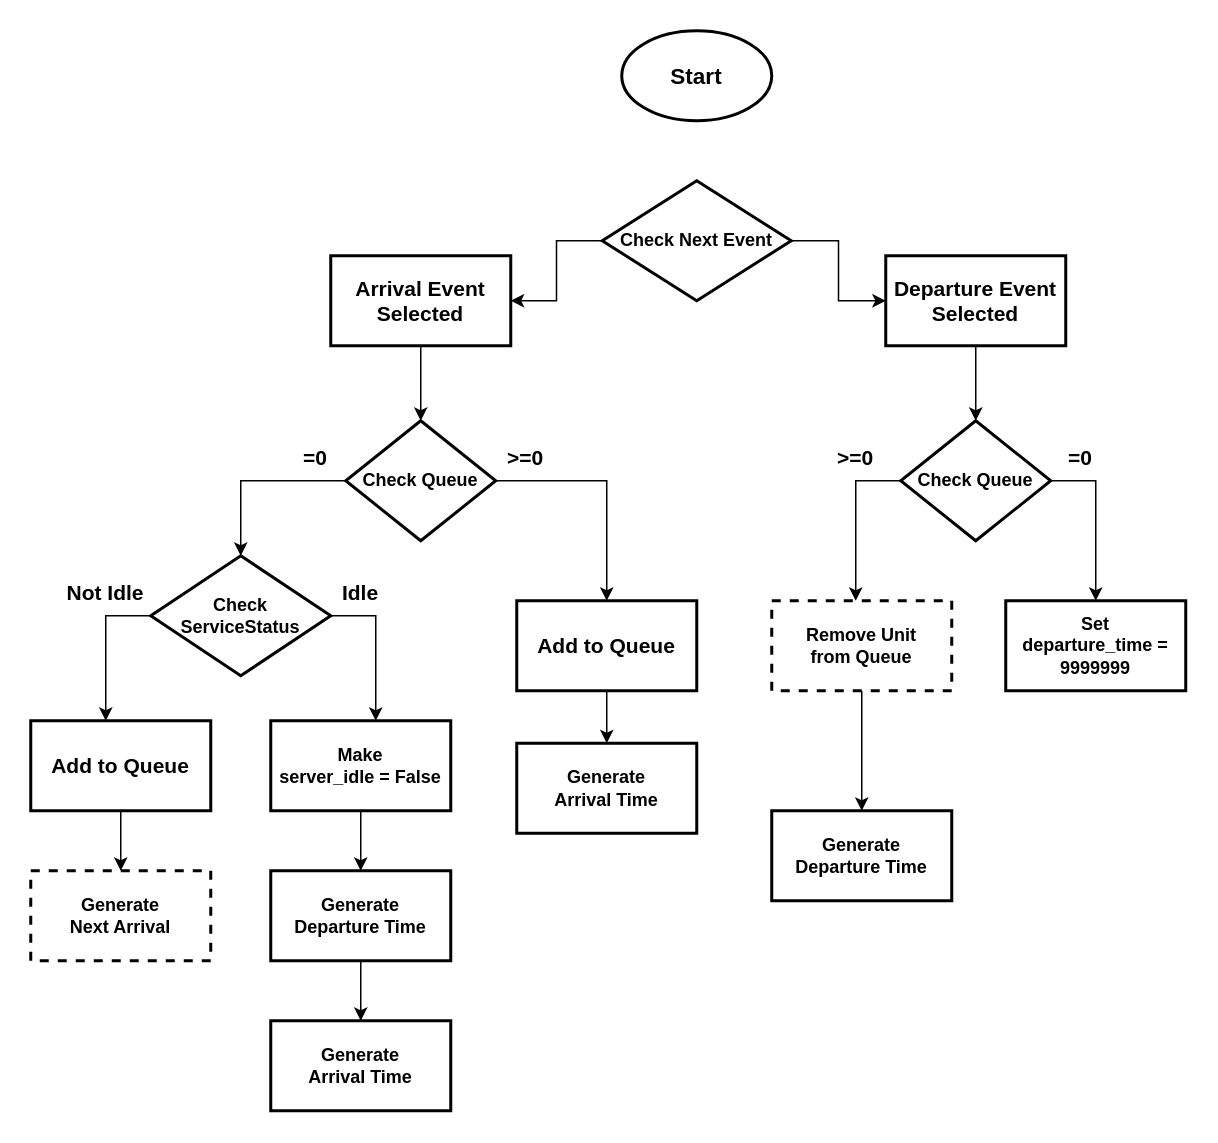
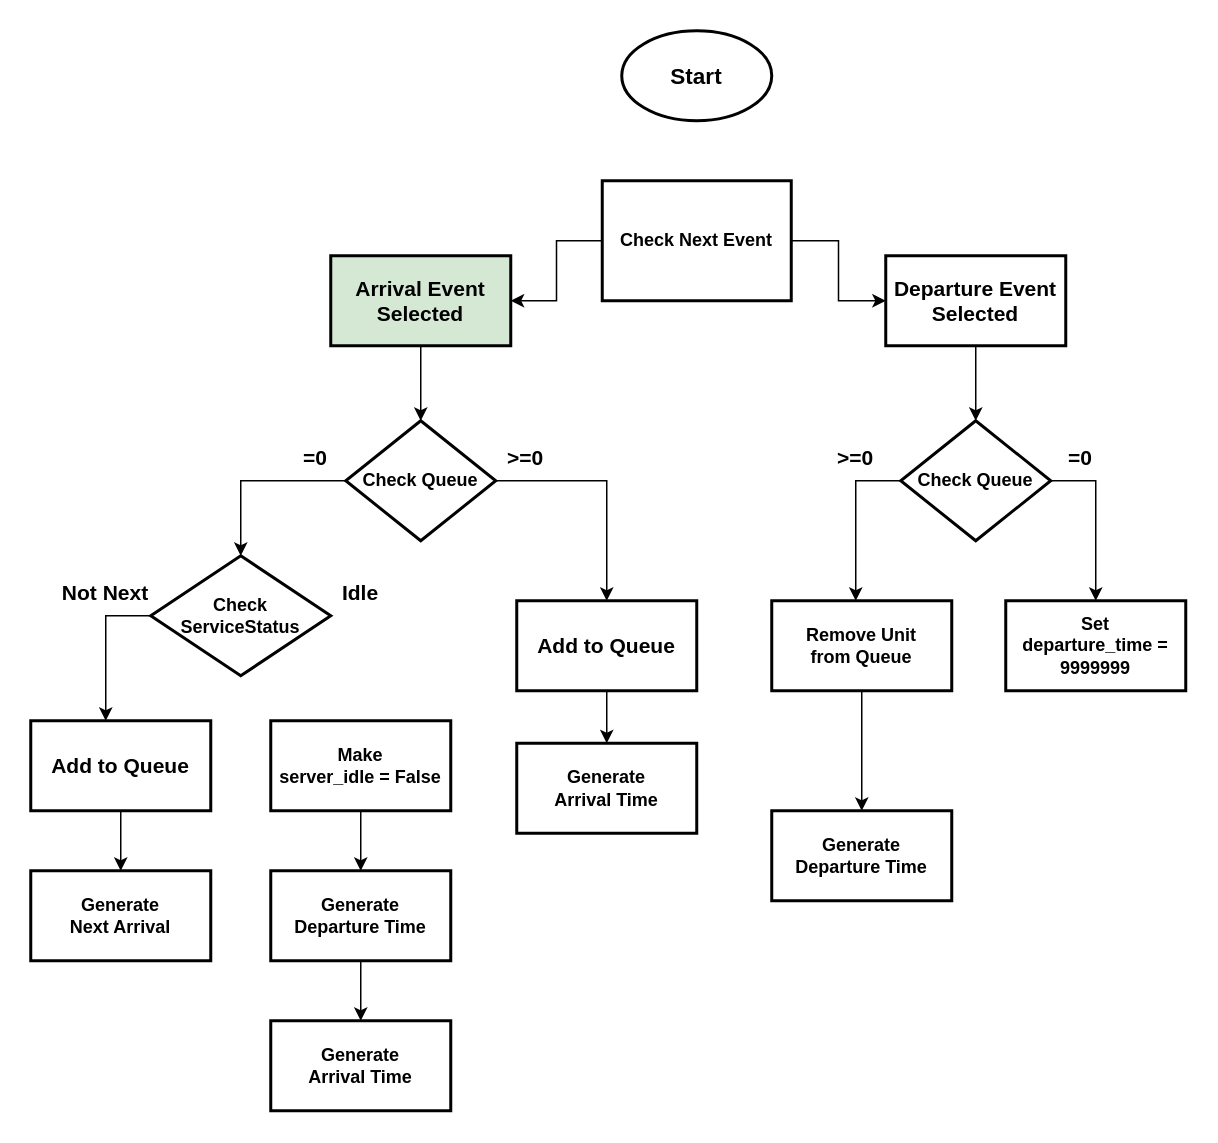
(697, 241) -> (697, 241)
(421, 301) -> (421, 301)
(106, 593) -> (106, 593)
(376, 641) -> none
(862, 646) -> (862, 646)
(121, 916) -> (121, 916)
